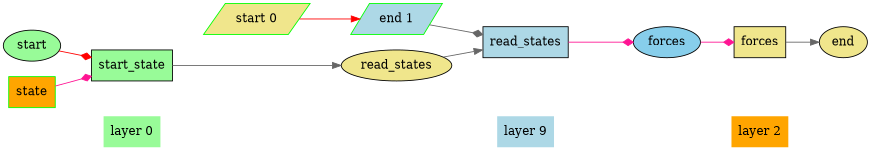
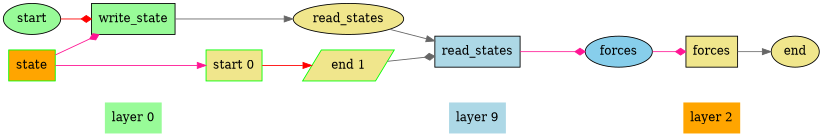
(257, 19) -> (234, 65)
(397, 19) -> (348, 65)
none -> (126, 65)
(132, 65) -> (133, 19)
